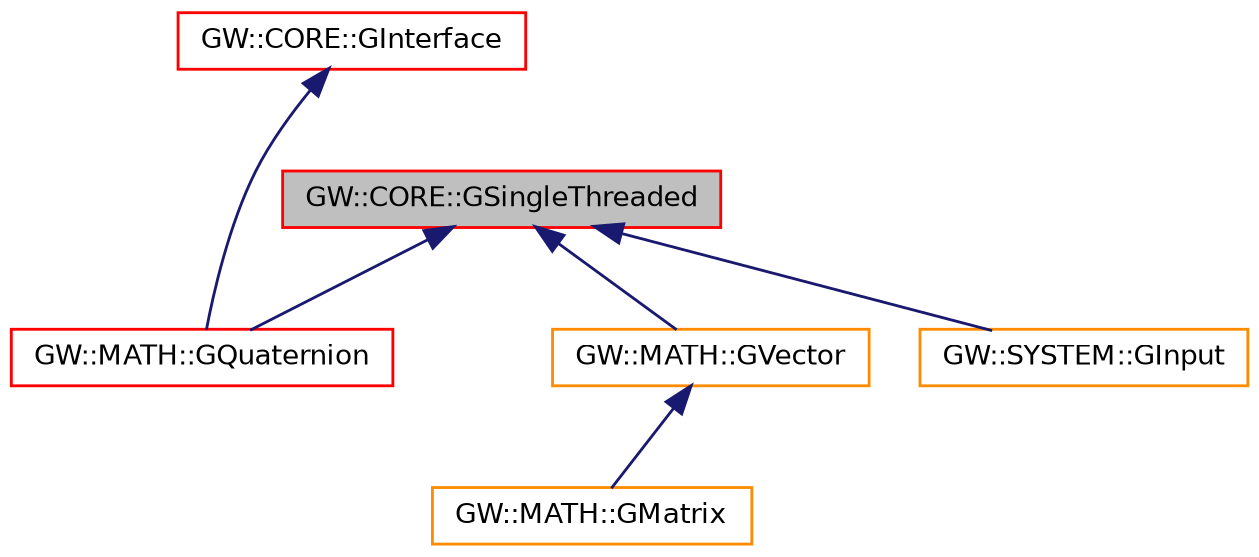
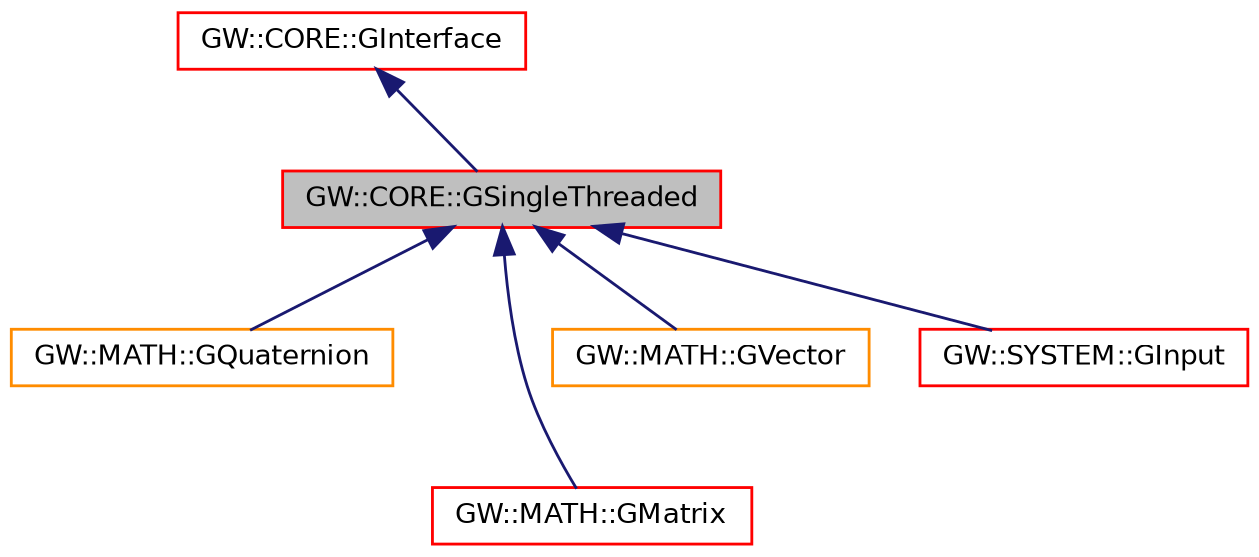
(242, 202) -> (437, 131)
(202, 358) -> (202, 358)
(1084, 358) -> (1084, 358)
(643, 448) -> (525, 377)
(592, 516) -> (592, 516)
